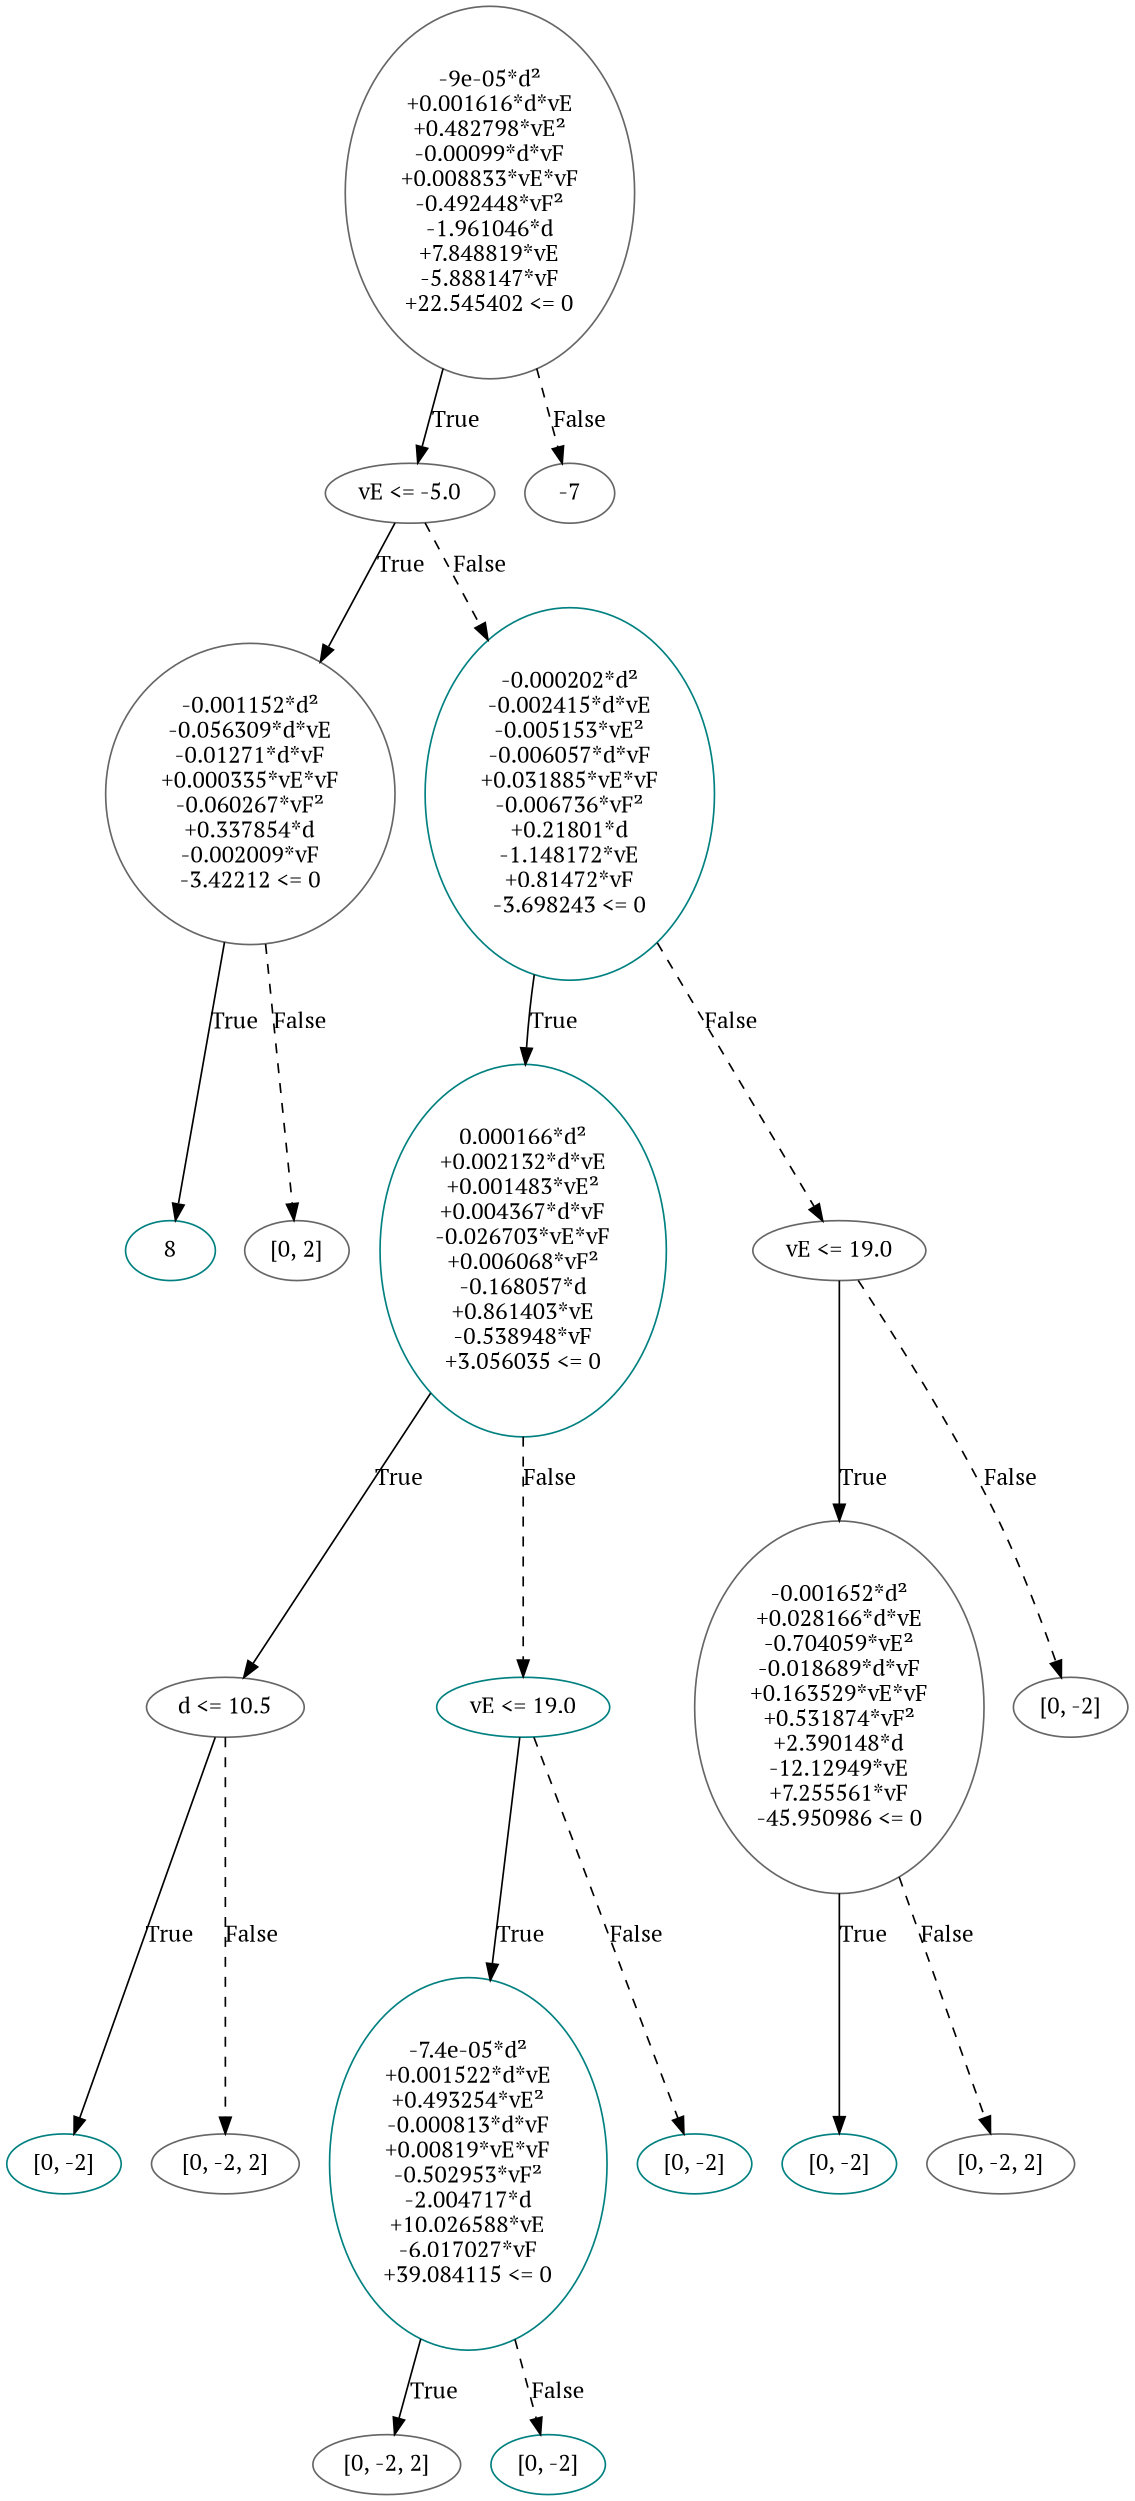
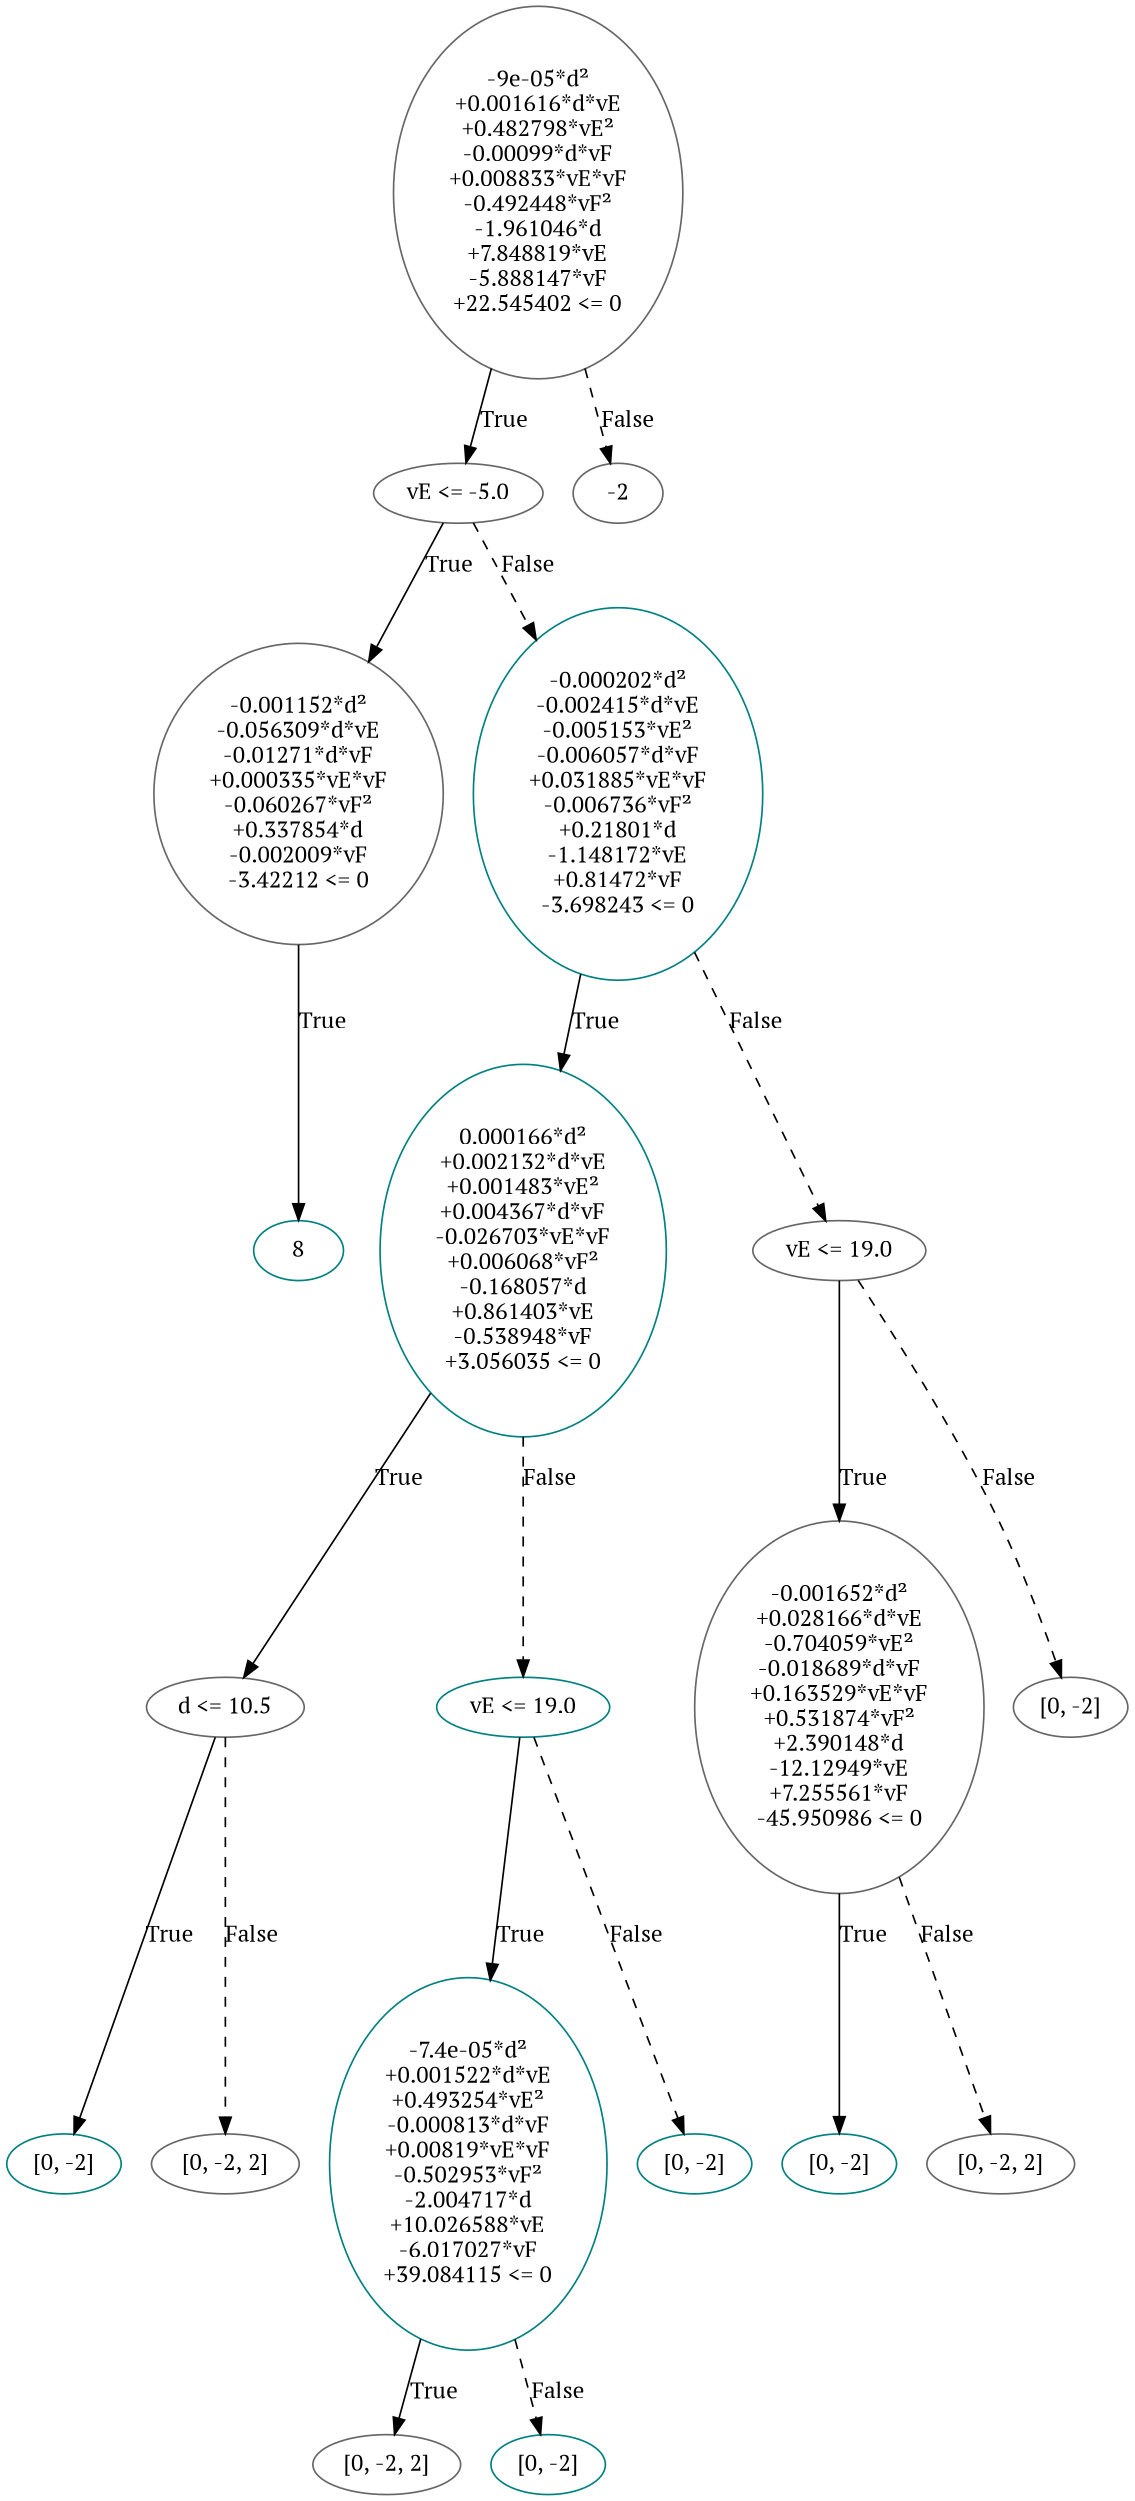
(570, 493) -> (618, 493)
(297, 1251) -> none
